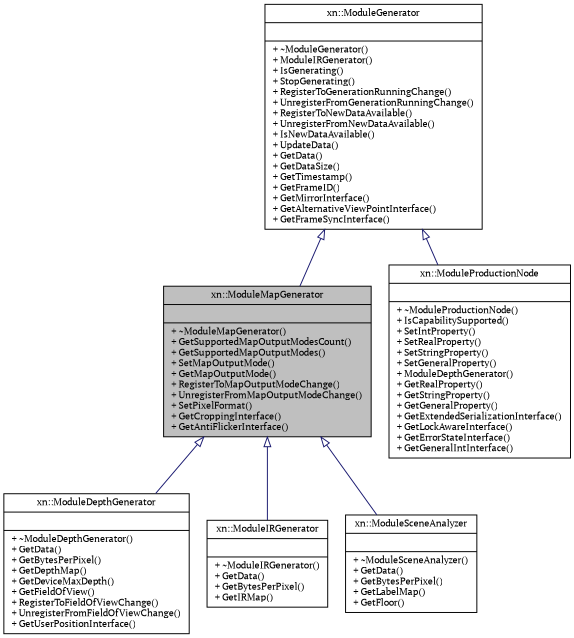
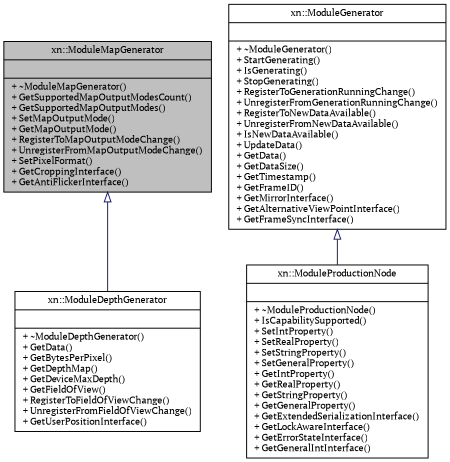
(323, 60) -> (279, 60)
(310, 262) -> none
(455, 374) -> (295, 374)
(267, 564) -> none
(411, 564) -> none
